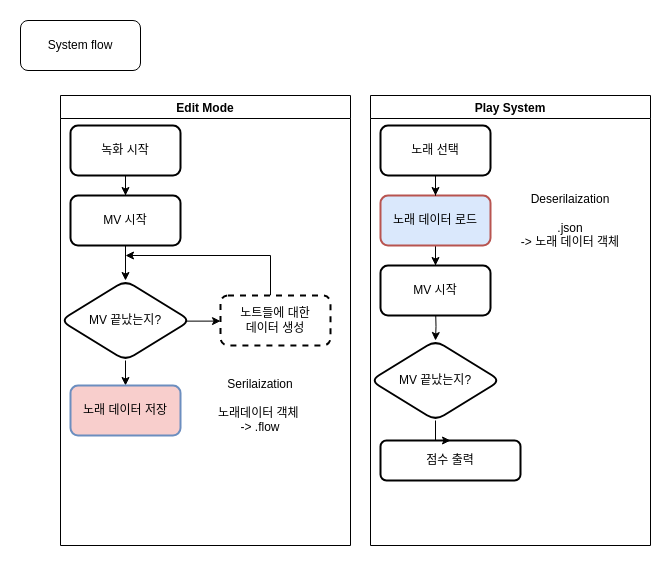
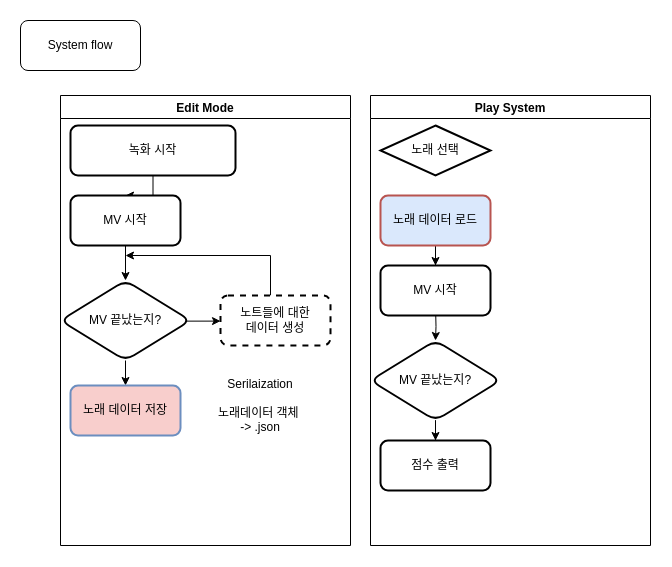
(126, 151) -> (153, 151)
(436, 151) -> (436, 151)
(436, 190) -> none
(571, 221) -> none
(261, 406) -> (261, 406)
(451, 461) -> (436, 466)
